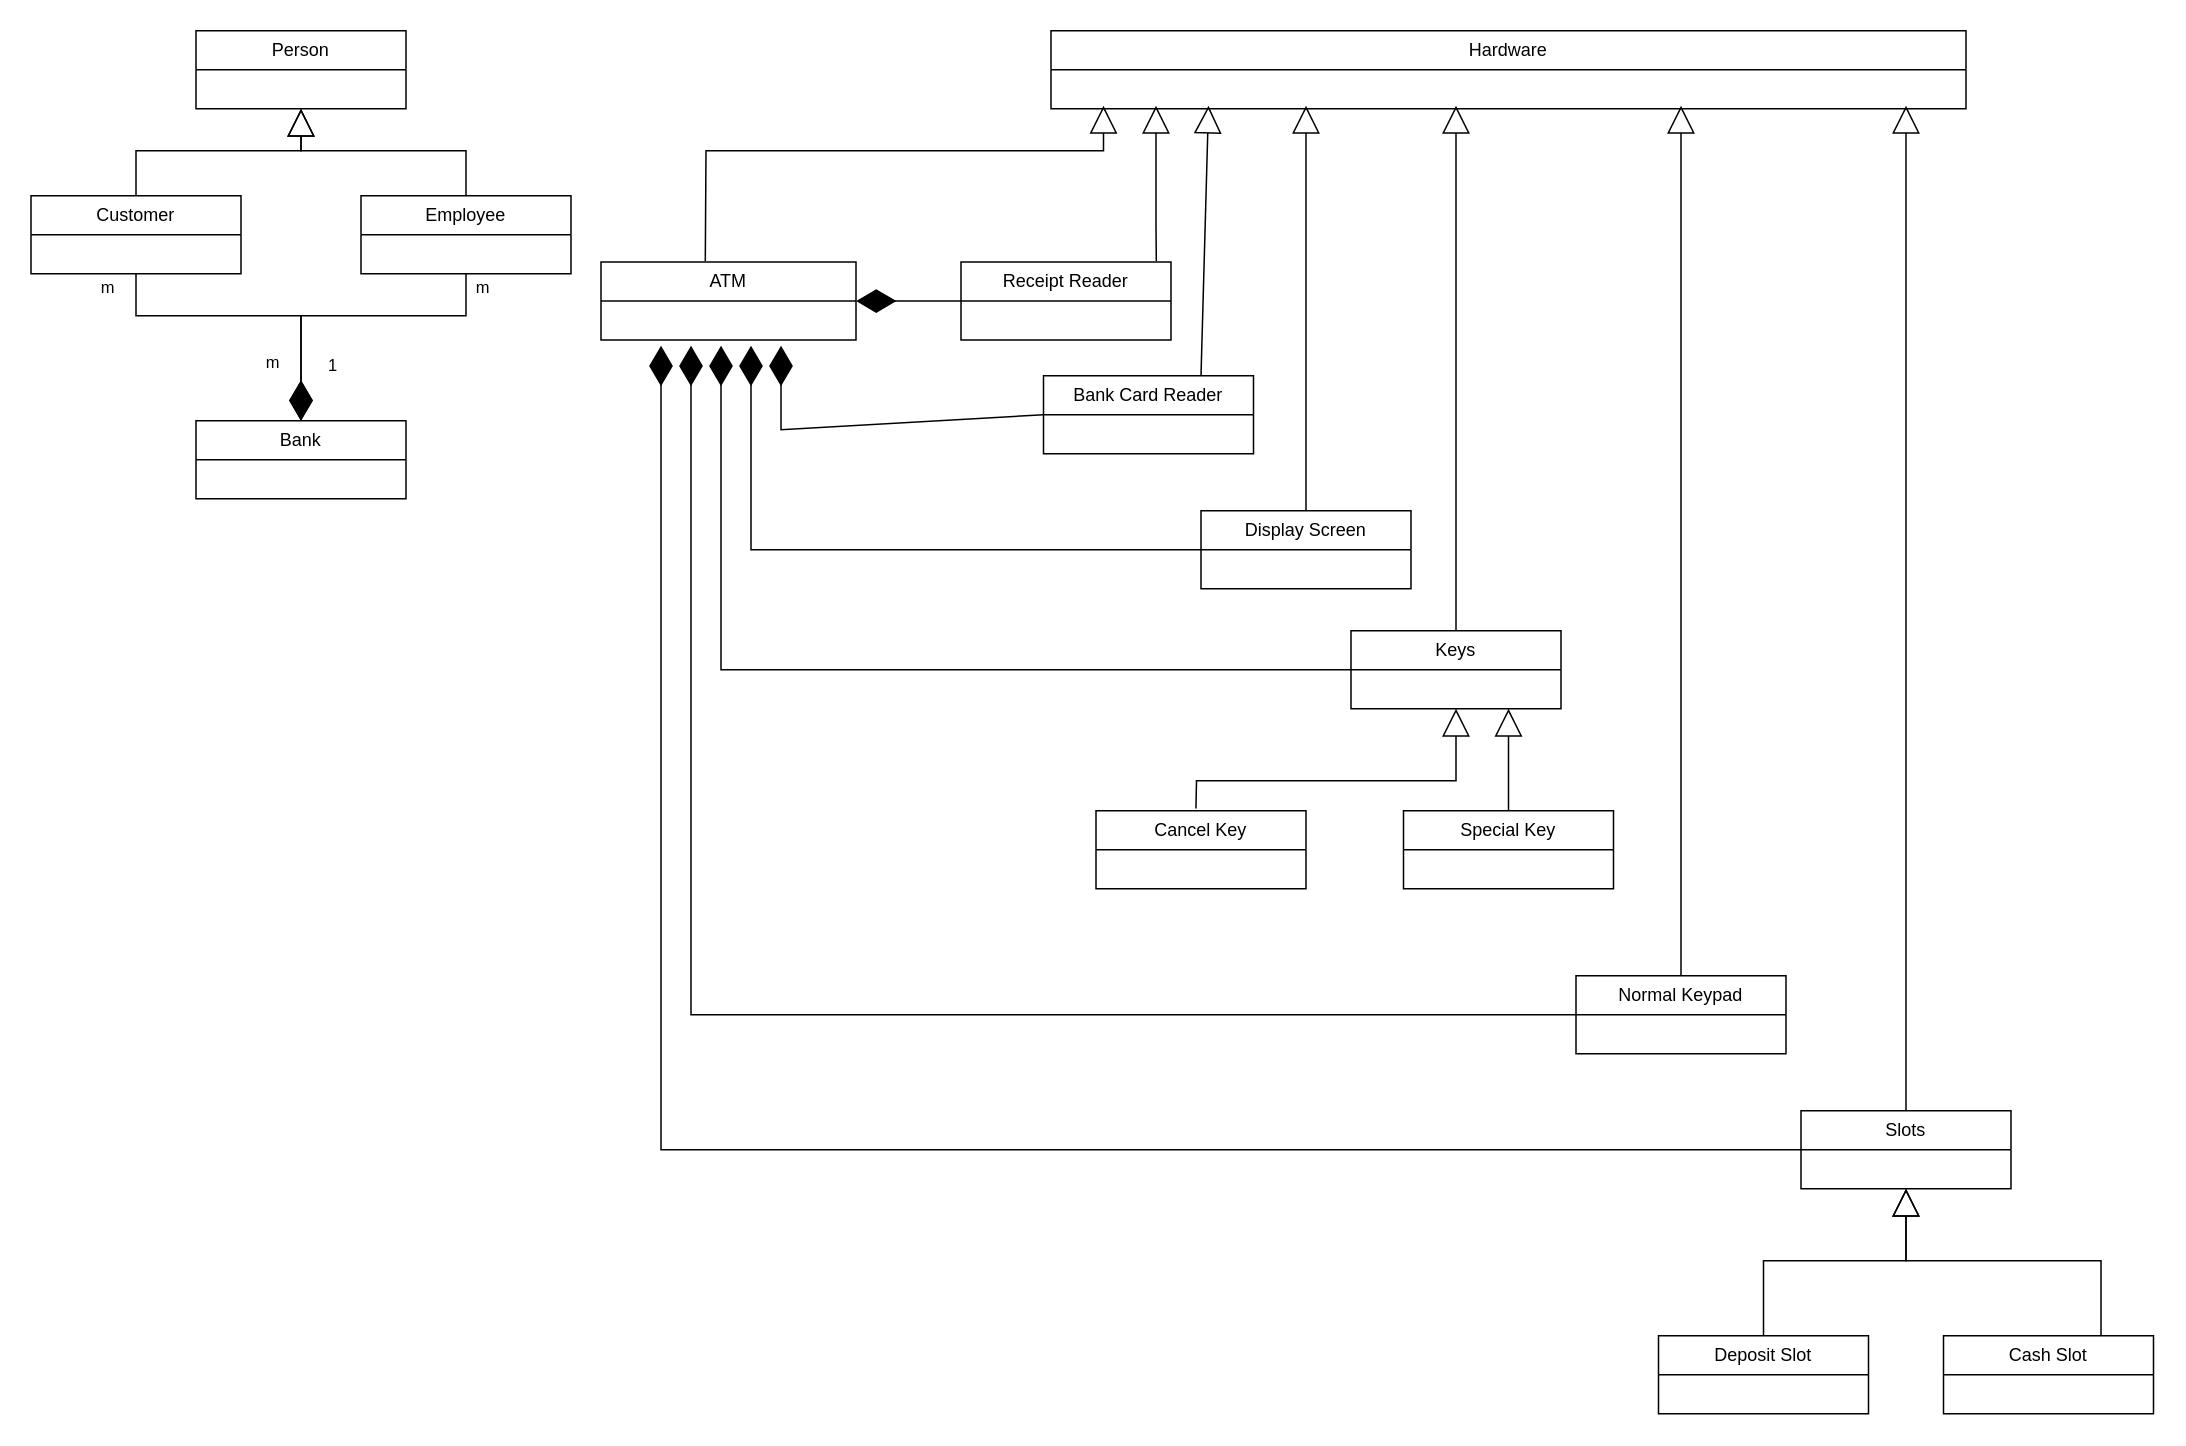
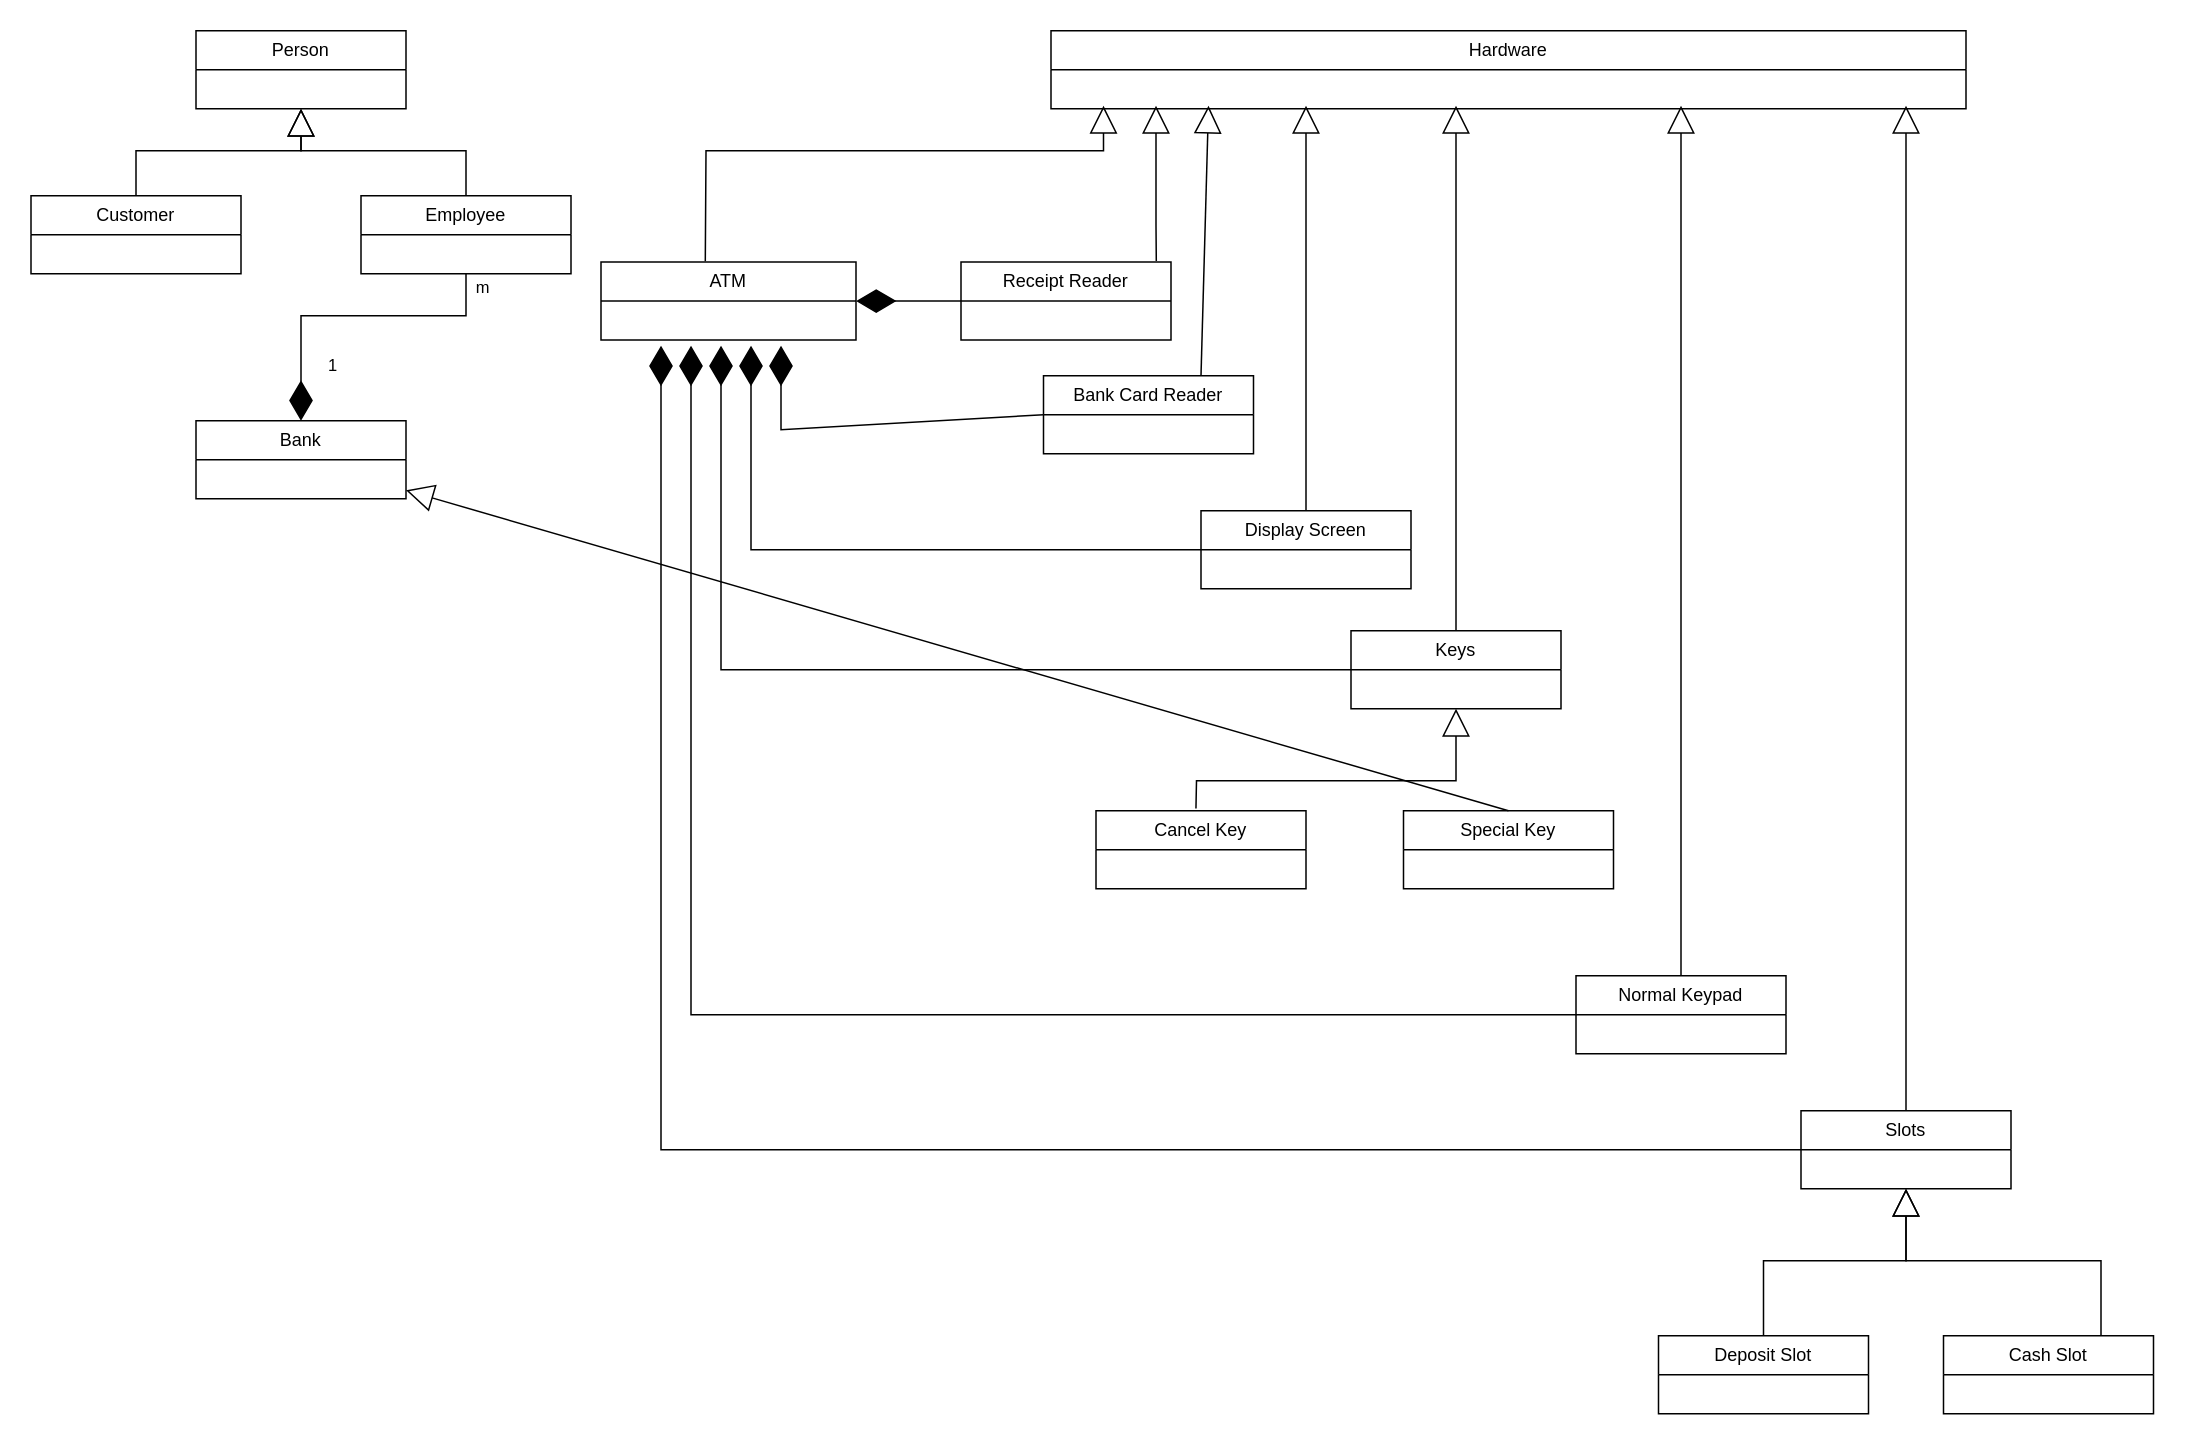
(196, 316) -> none
(1508, 772) -> (722, 582)
